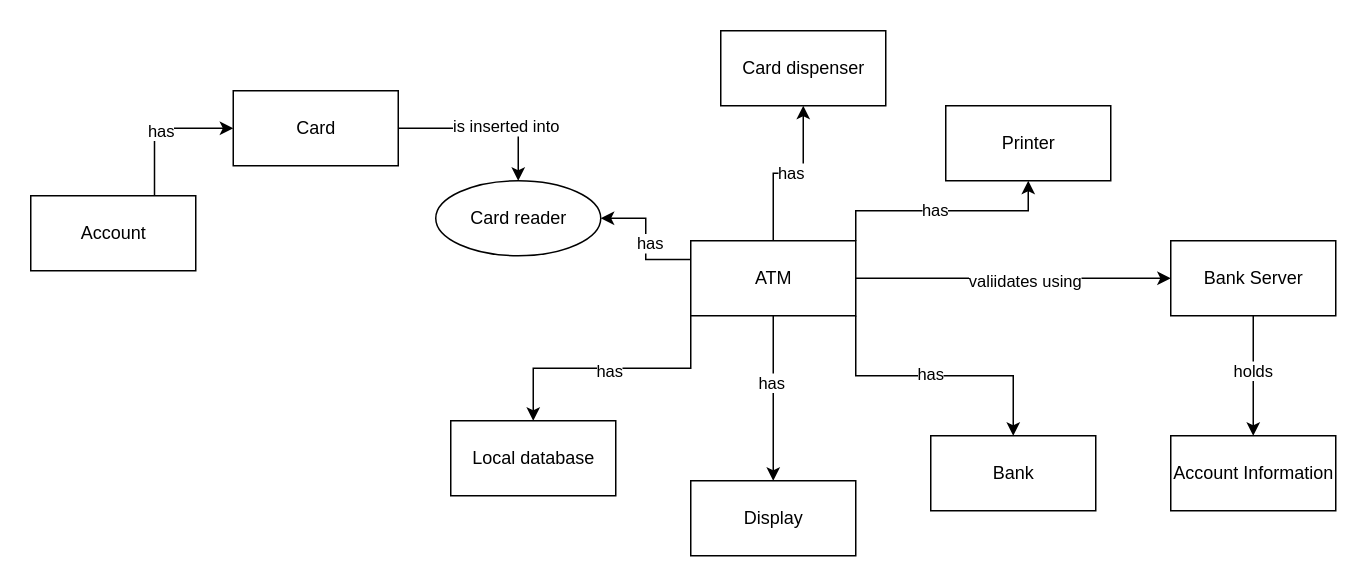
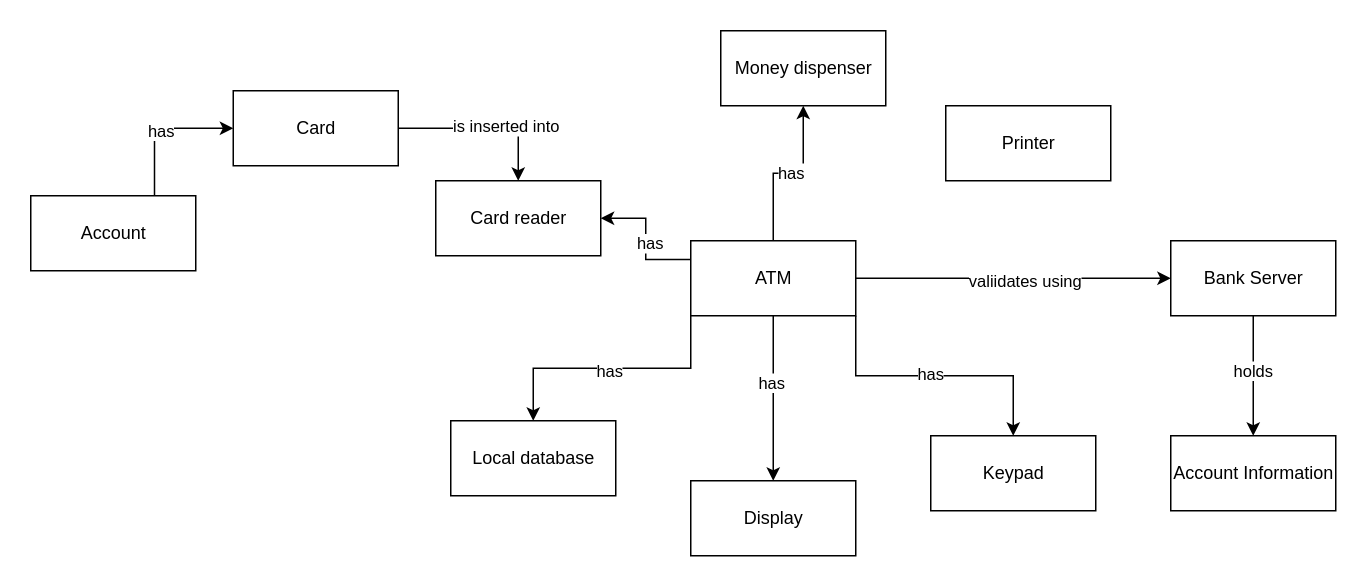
(804, 68) -> (804, 68)
(937, 211) -> none
(518, 218) -> (518, 218)
(1014, 473) -> (1014, 473)
